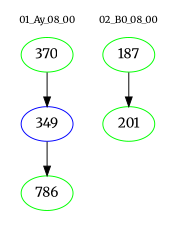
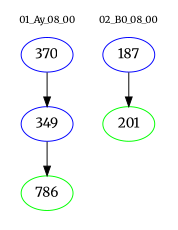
(47, 55) -> (47, 55)
(129, 55) -> (129, 55)
